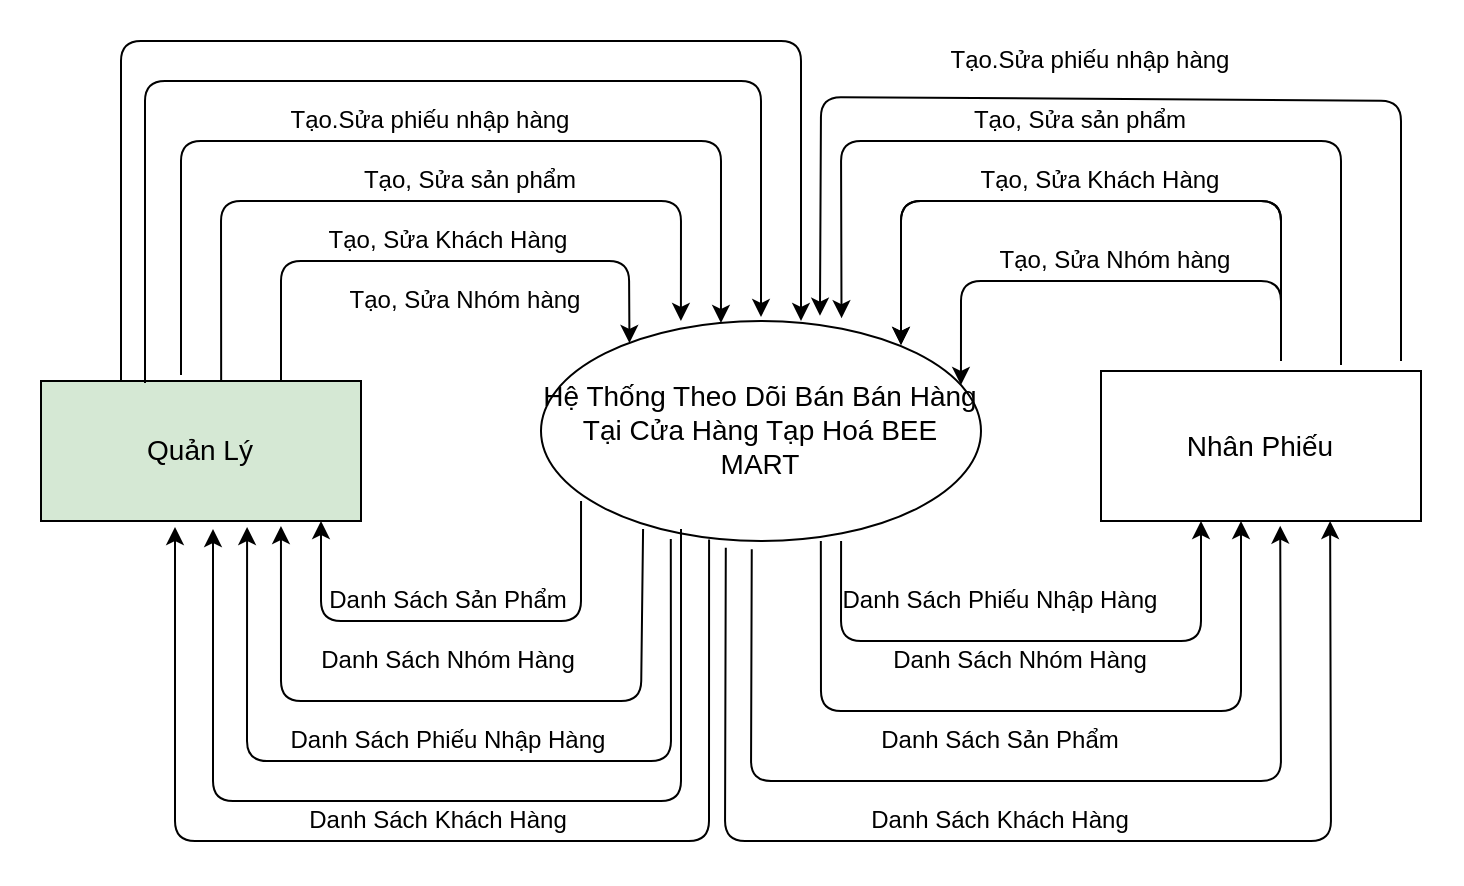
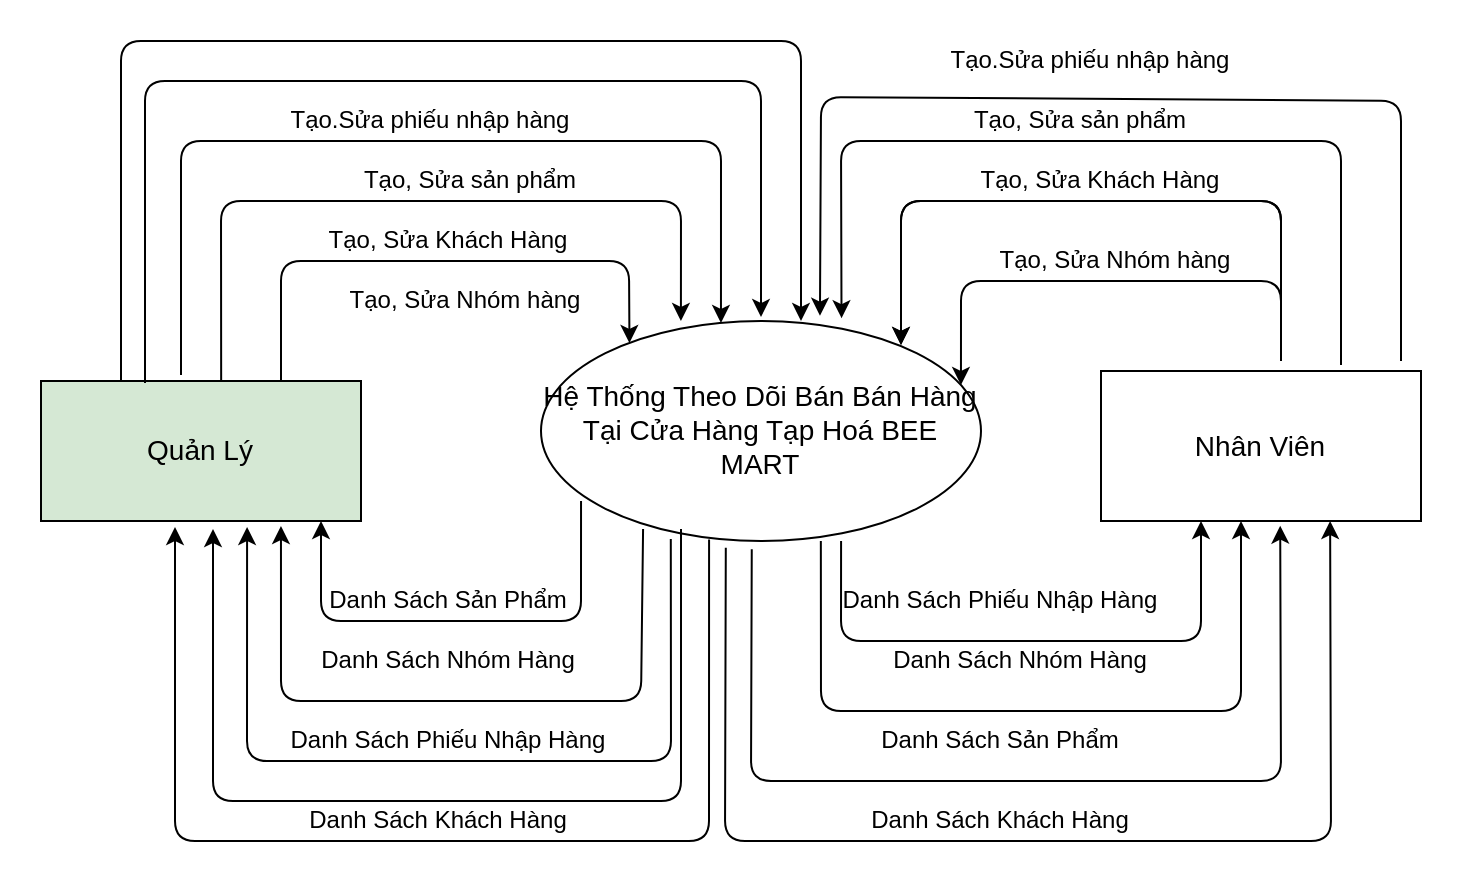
(1261, 447) -> (1261, 447)
